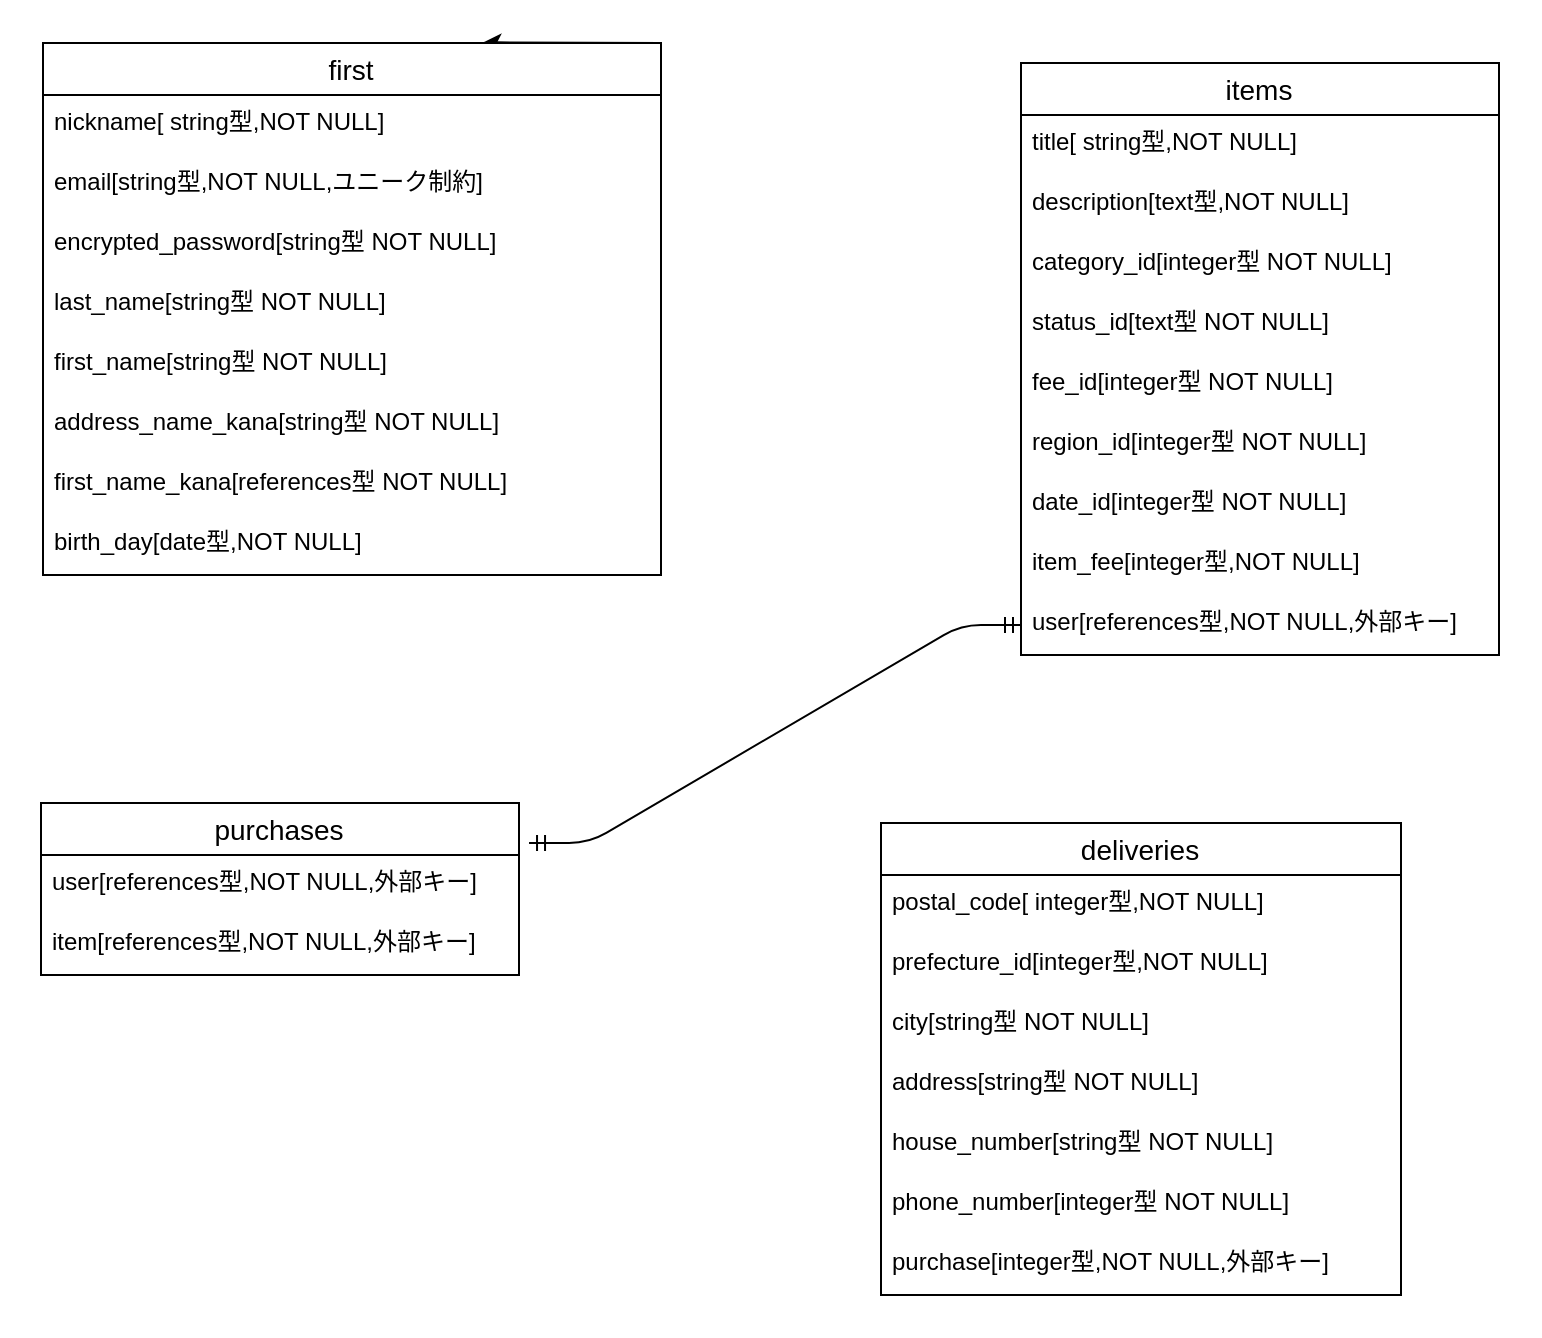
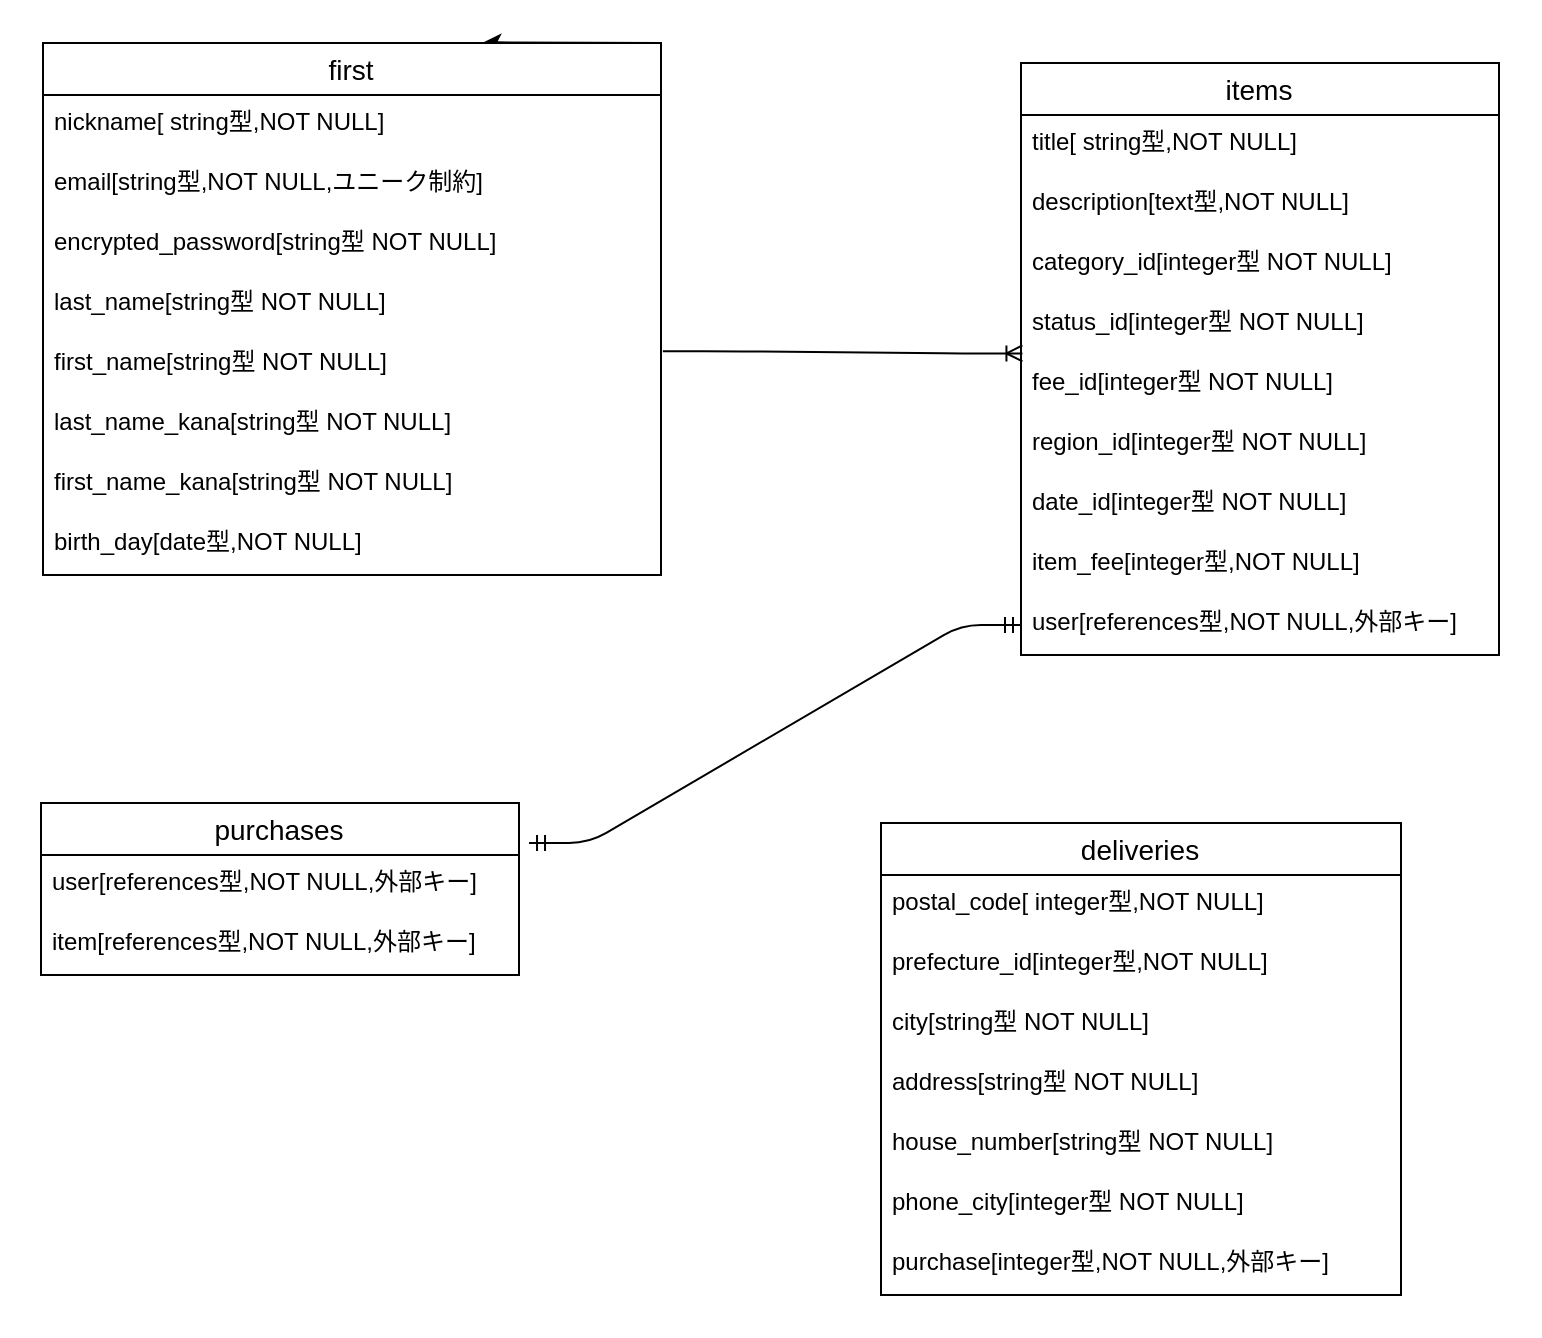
(1196, 322) -> (1213, 322)
none -> (841, 352)
(285, 422) -> (262, 422)
(299, 482) -> (269, 482)
(1096, 1202) -> (1080, 1202)
